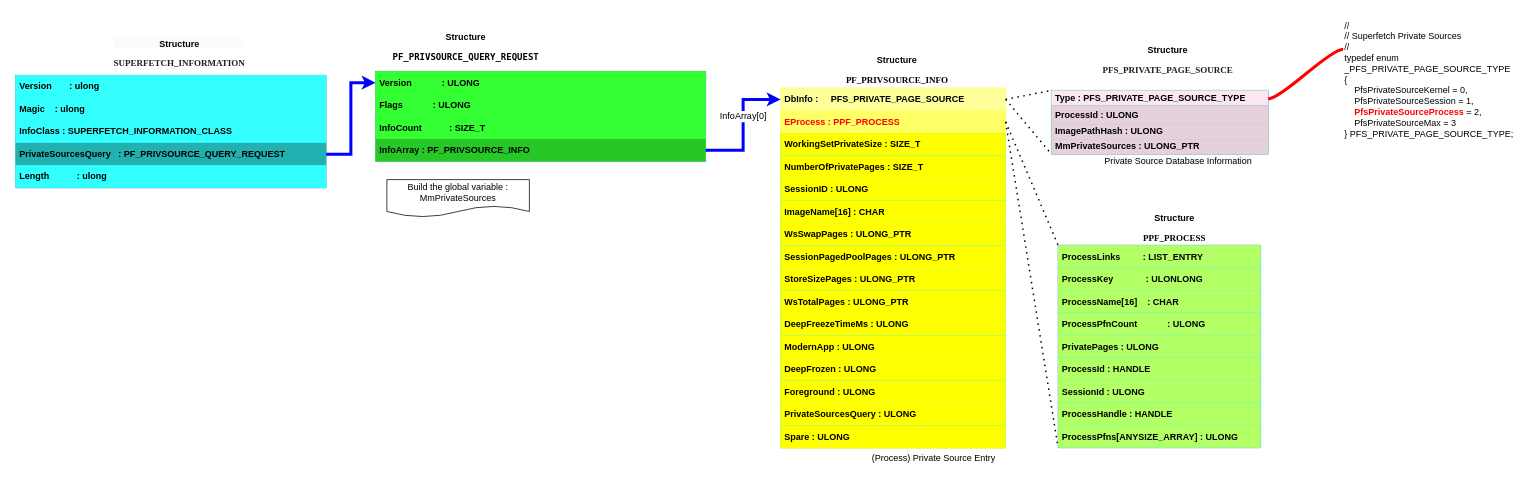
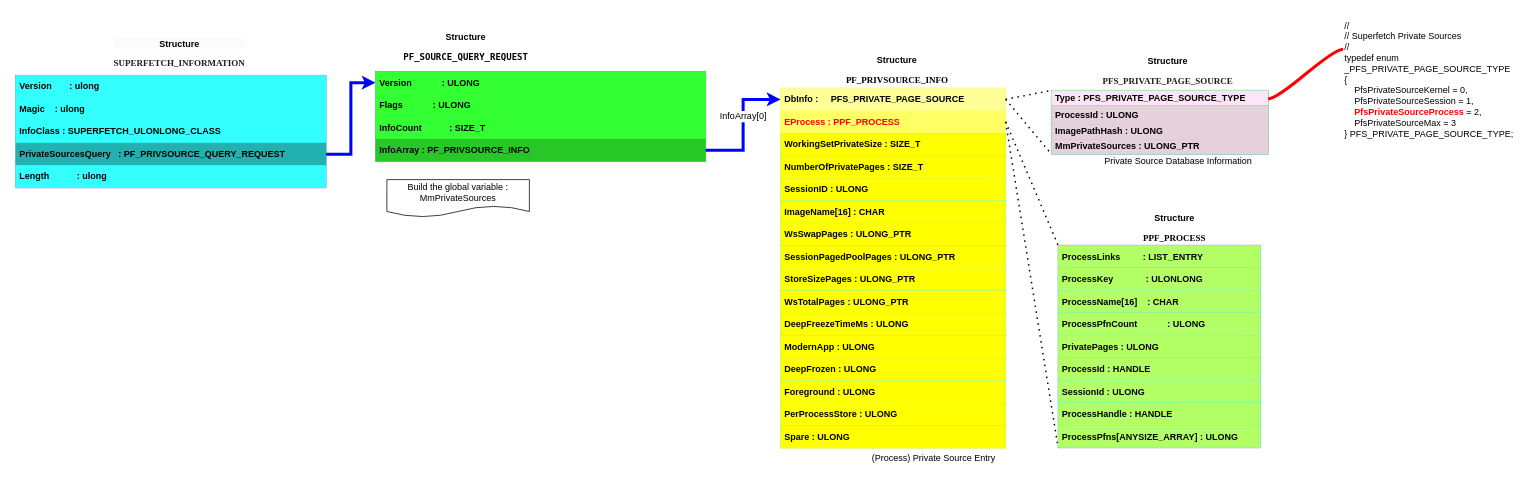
(466, 51) -> (466, 51)
(1167, 64) -> (1167, 75)
(113, 132) -> (105, 132)
(846, 414) -> (837, 414)
